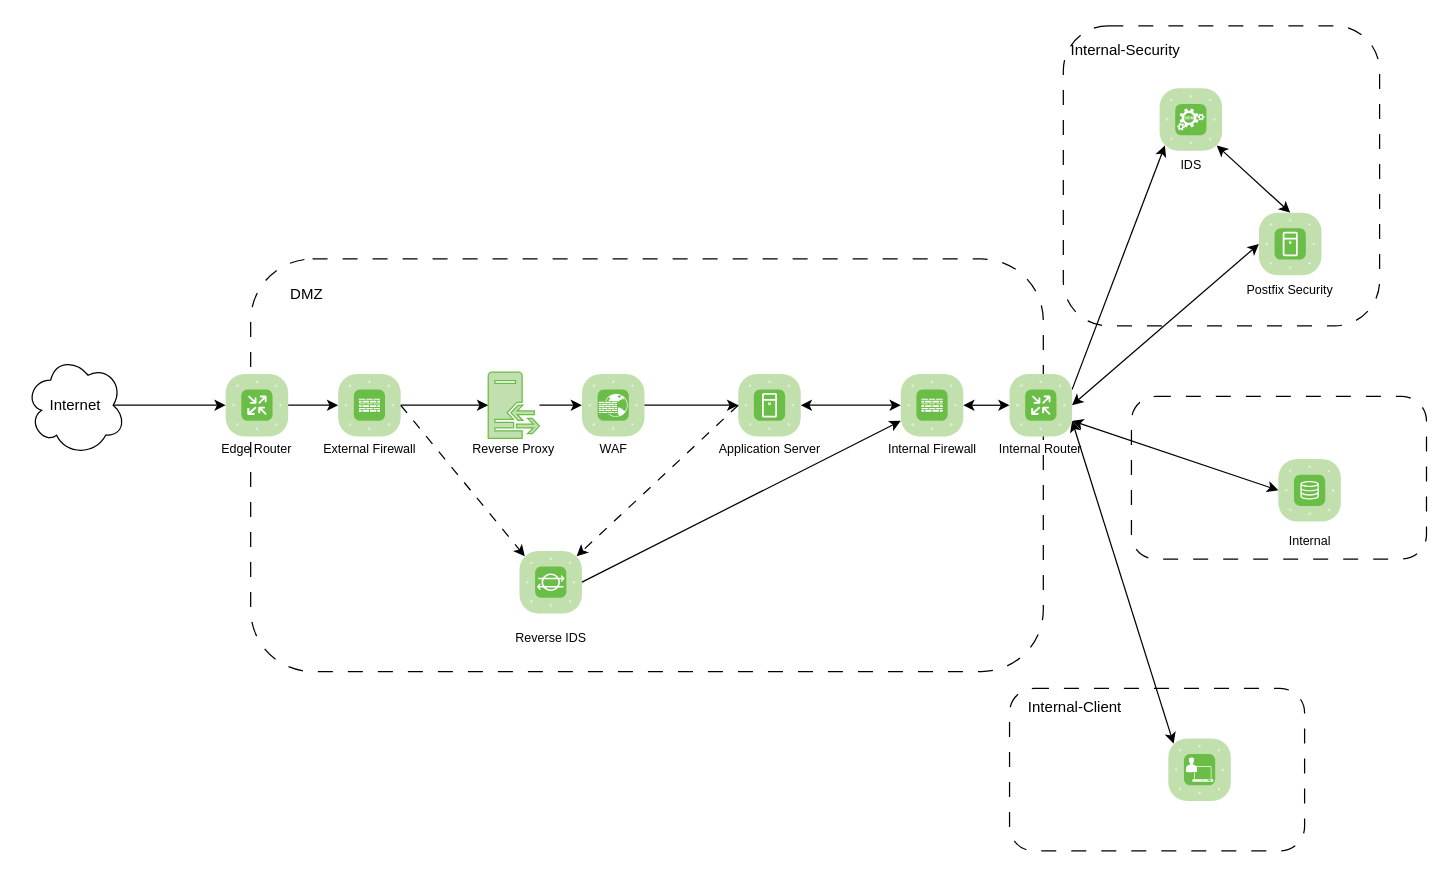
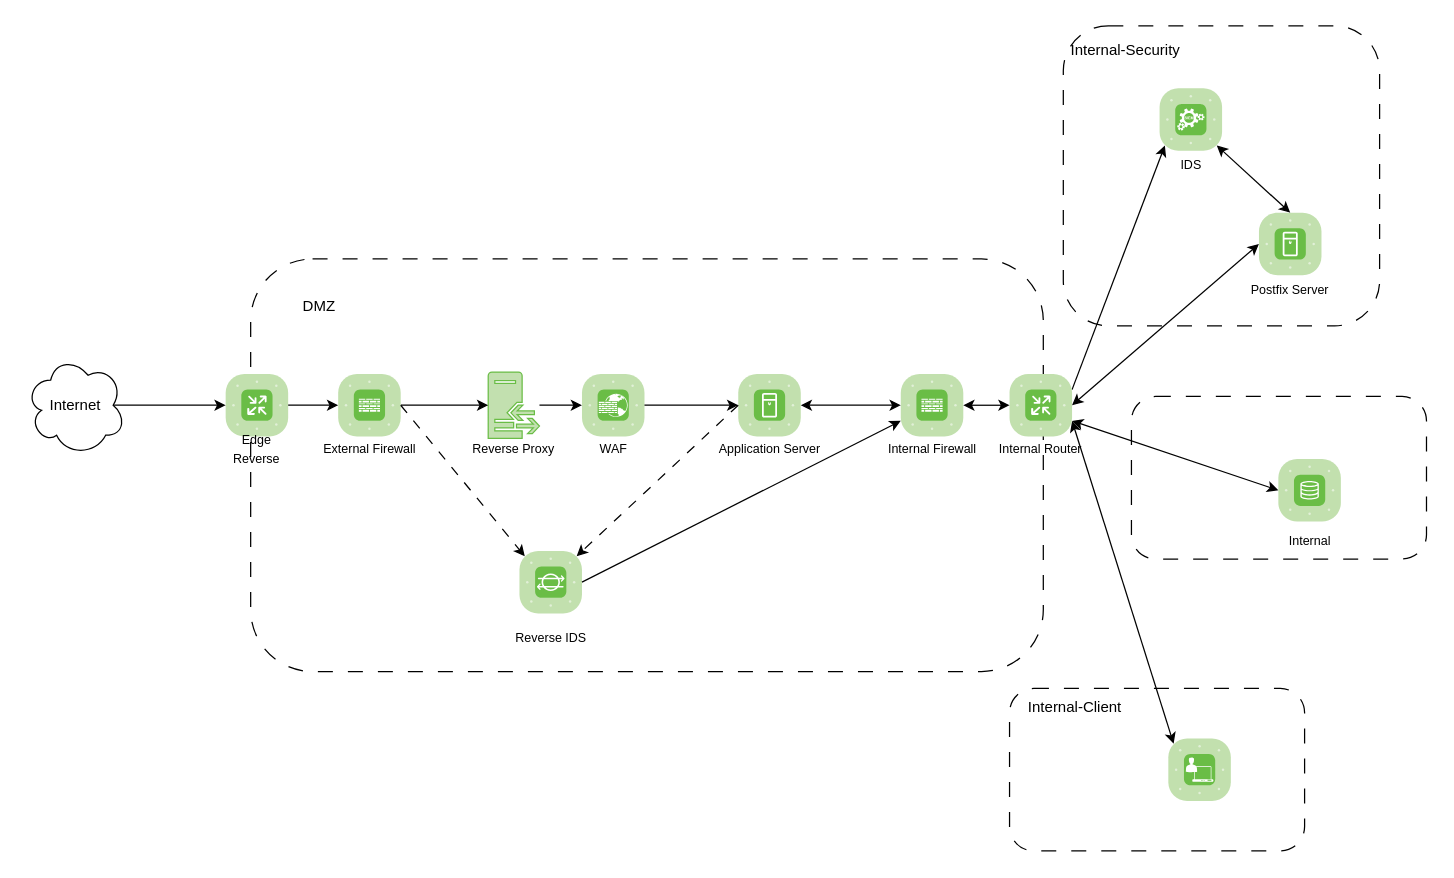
(1290, 289) -> (1290, 289)
(307, 294) -> (319, 306)
(257, 448) -> (257, 448)
